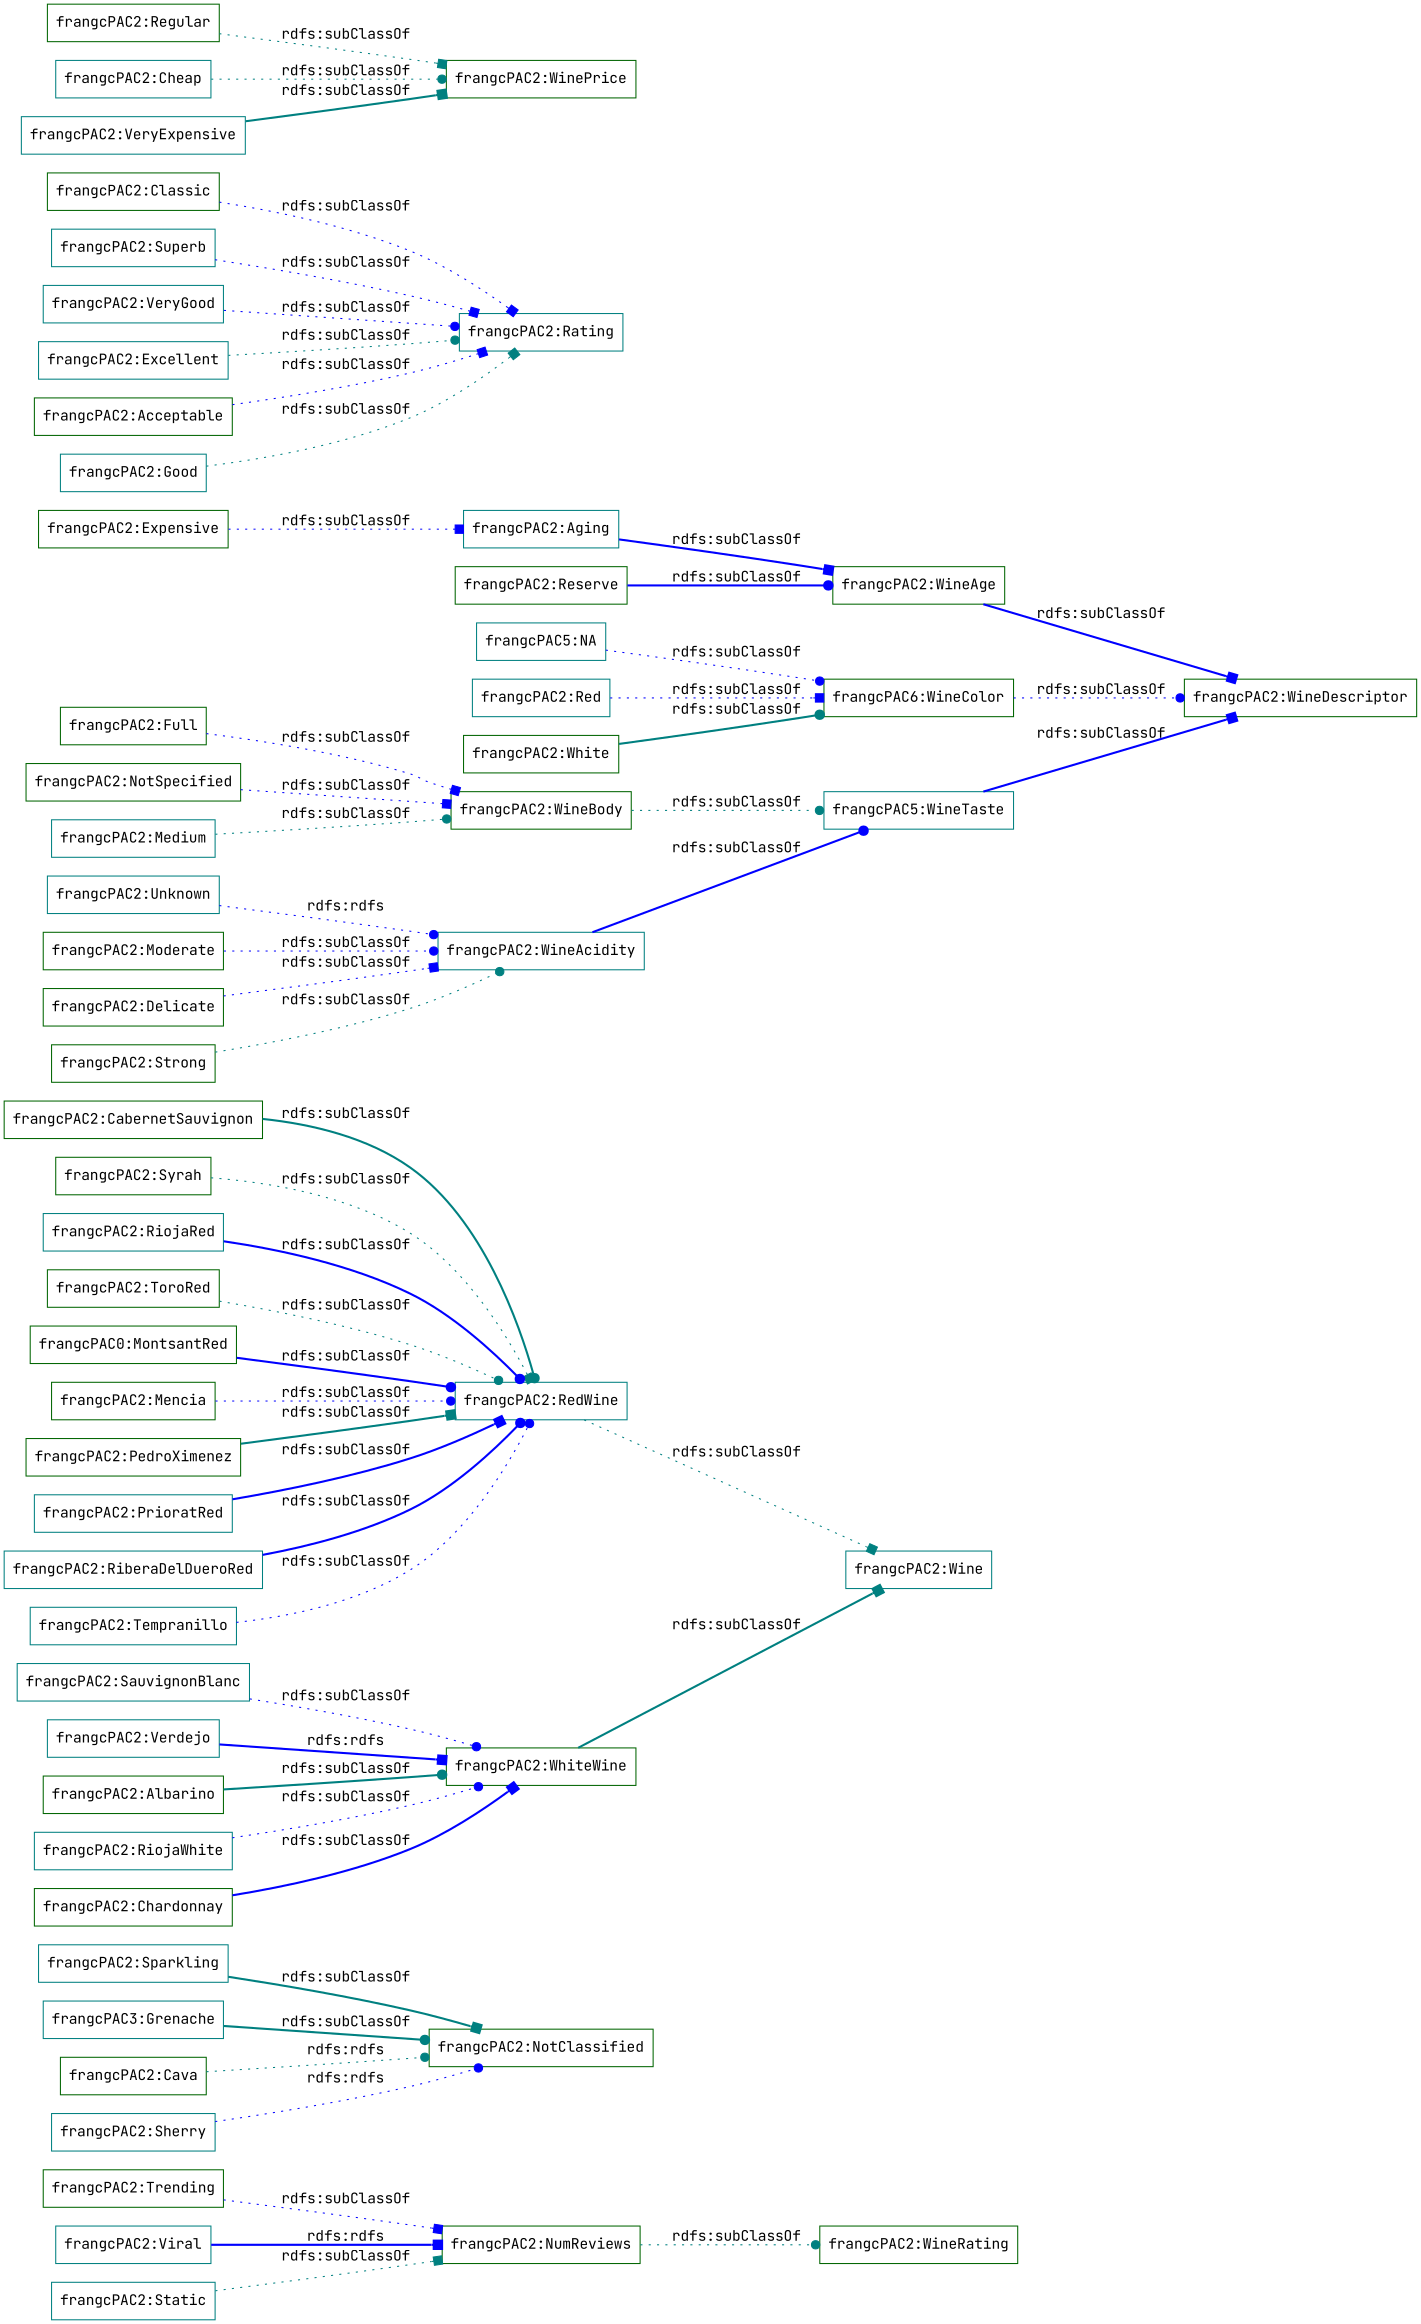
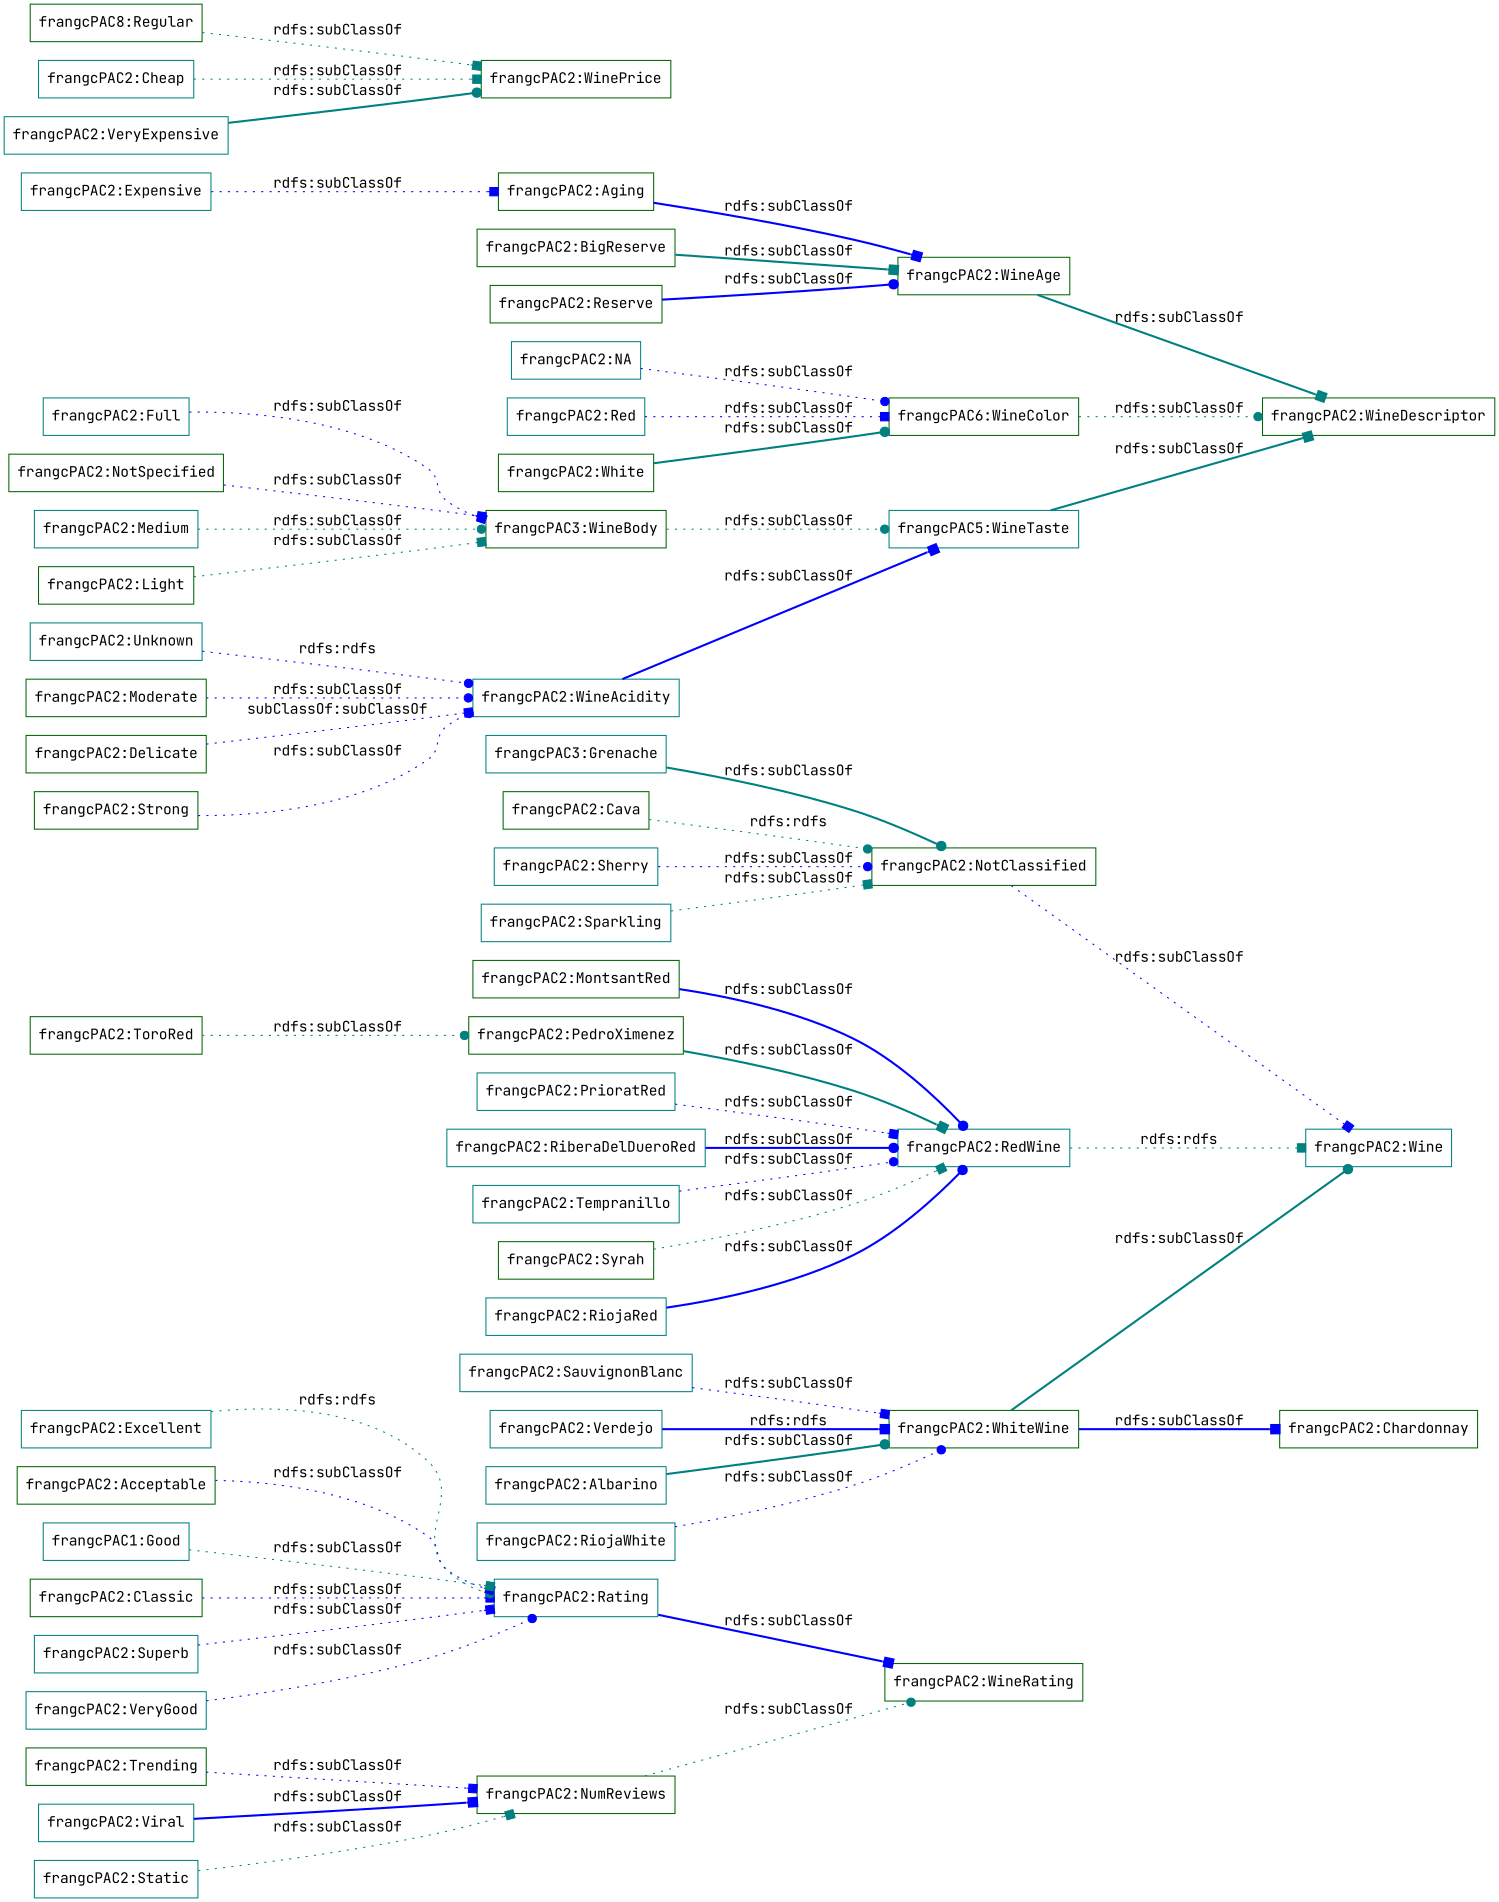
(133, 23) -> (116, 23)
(324, 79) -> (332, 79)
(341, 109) -> (351, 108)
none -> (576, 248)
(346, 336) -> (338, 1401)
(133, 473) -> (116, 1542)
(133, 529) -> (116, 192)
(541, 529) -> (576, 192)
none -> (116, 585)
(1105, 640) -> (1176, 345)
(541, 642) -> (576, 360)
(1095, 698) -> (1166, 417)
(133, 726) -> (116, 417)
(1105, 756) -> (1176, 474)
(541, 810) -> (576, 529)
(726, 882) -> (775, 616)
(346, 963) -> (338, 710)
none -> (1177, 1004)
(358, 1023) -> (347, 797)
(133, 1120) -> none
(360, 1330) -> (331, 1035)
(133, 1345) -> (576, 979)
(133, 1401) -> none
(736, 1453) -> (1179, 1140)
(366, 1471) -> (781, 1118)
none -> (770, 1638)
(725, 1671) -> (1178, 1291)
(362, 1719) -> (785, 1400)
(133, 1795) -> (576, 1485)
(377, 1861) -> (1174, 1429)
(350, 1998) -> (766, 898)
(346, 2079) -> (789, 859)
(346, 2237) -> (338, 1797)
